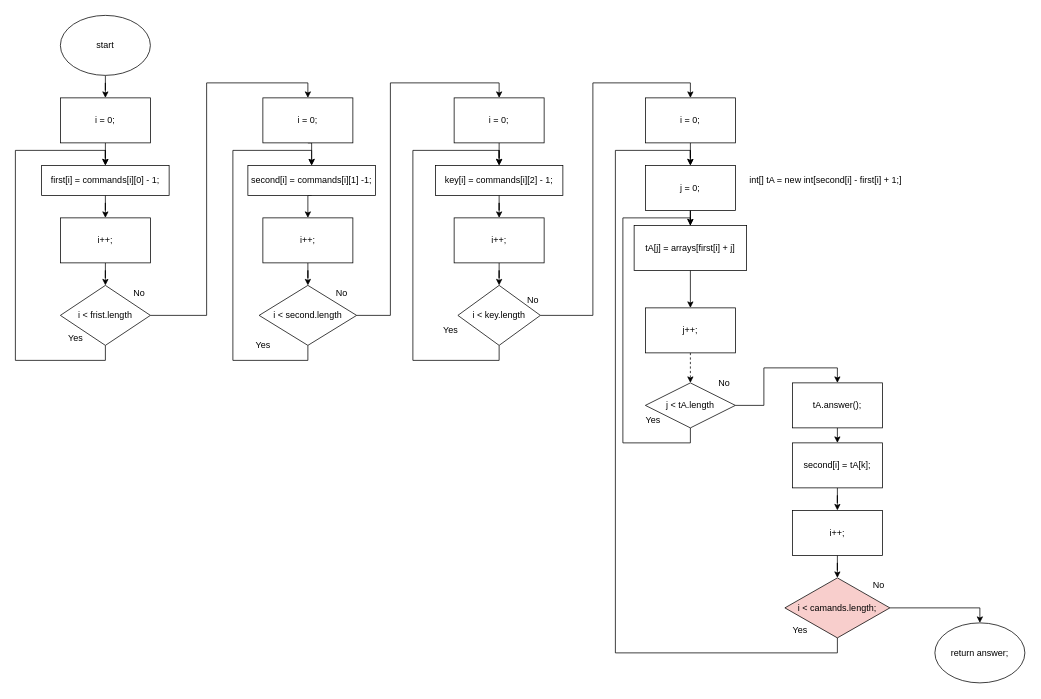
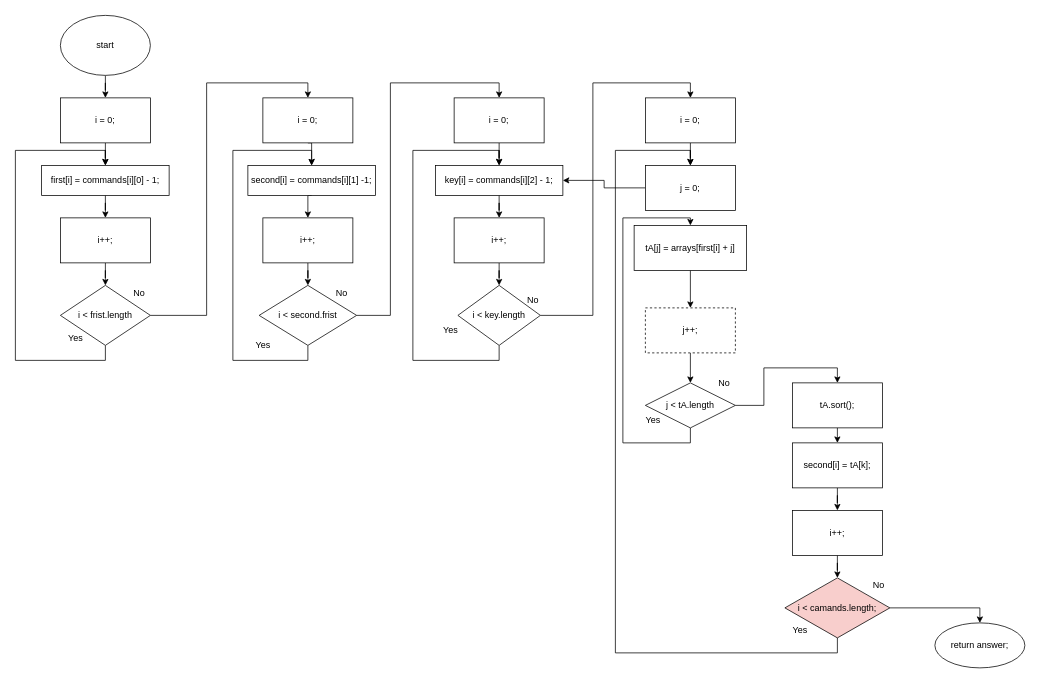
(825, 180) -> none
(690, 210) -> (590, 180)
(308, 315) -> (308, 315)
(690, 330) -> (690, 330)
(690, 364) -> (690, 364)
(837, 405) -> (837, 405)
(980, 653) -> (980, 645)
